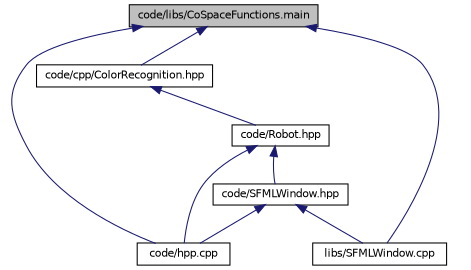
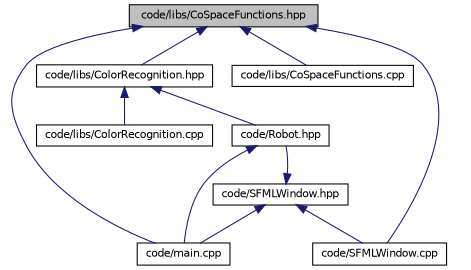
(224, 16) -> (224, 16)
(125, 76) -> (125, 76)
none -> (323, 76)
none -> (125, 135)
(274, 170) -> (288, 160)
(184, 254) -> (184, 254)
(380, 254) -> (380, 254)
